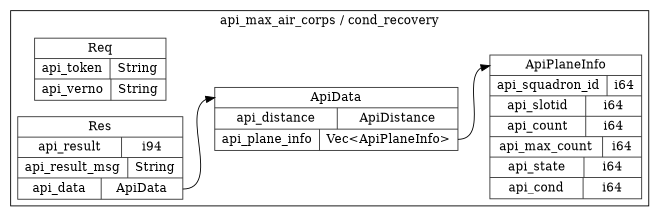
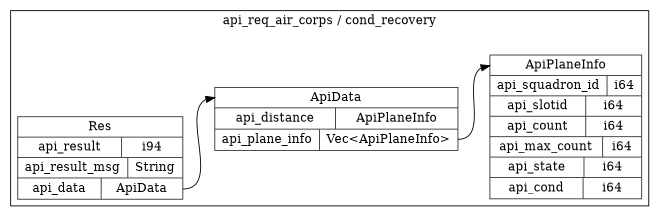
(330, 21) -> (330, 21)
(100, 69) -> none
(398, 118) -> (397, 118)
